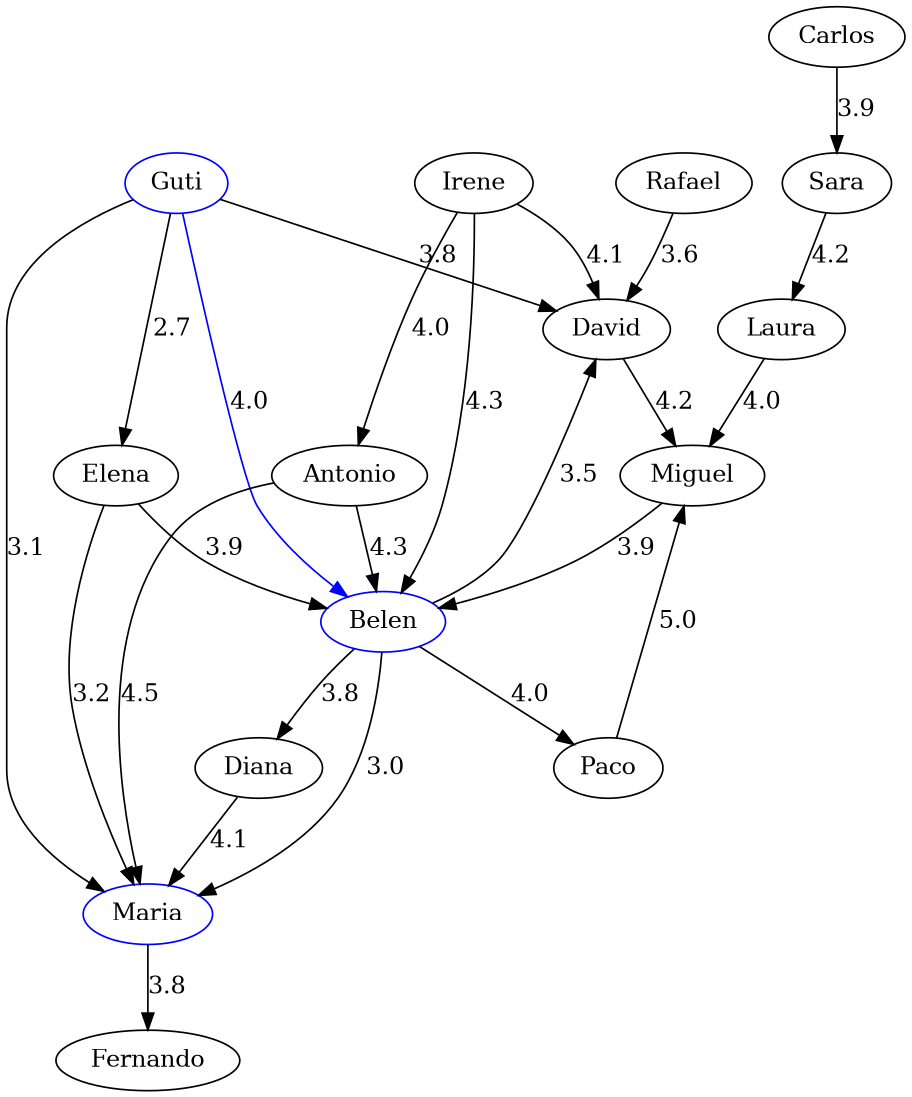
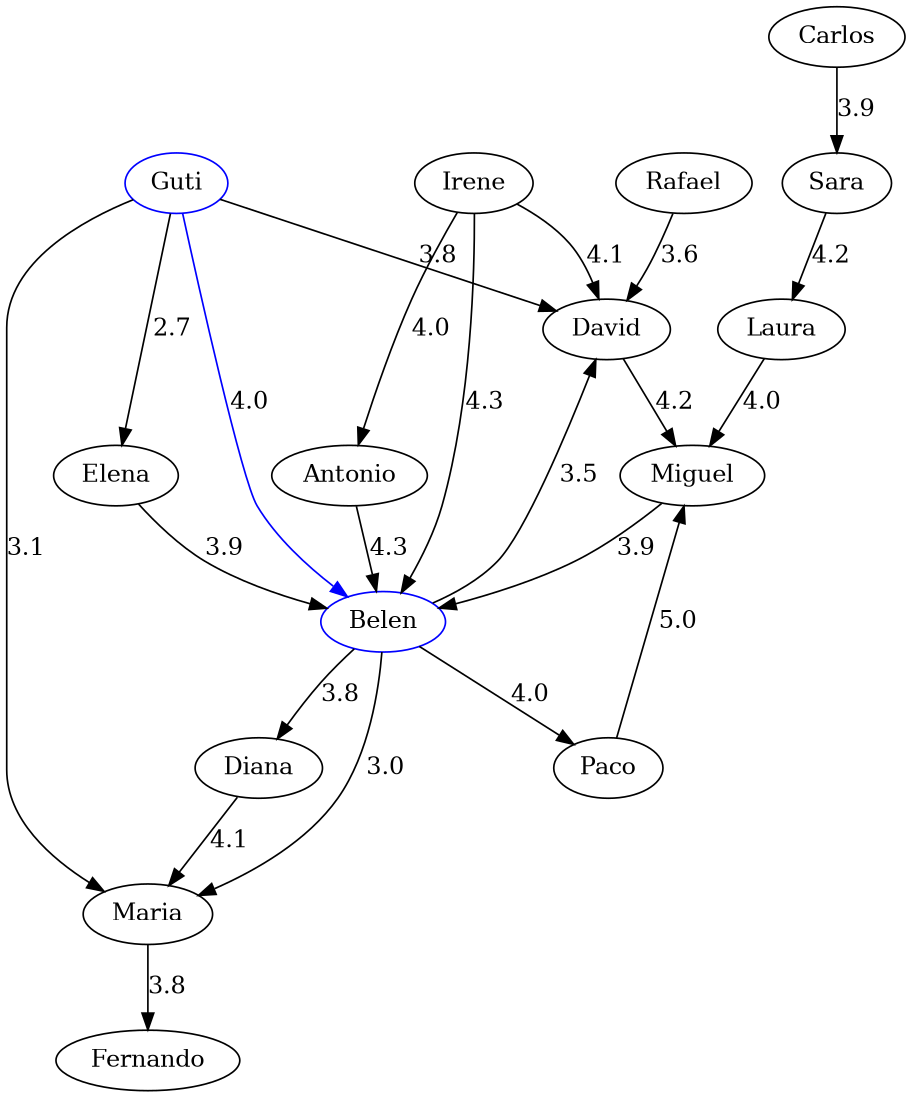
(128, 639) -> none
(70, 690) -> none
(148, 914) -> (148, 914)
